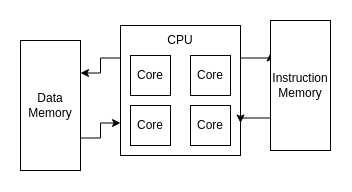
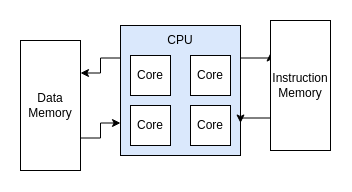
(181, 91) -> (181, 91)
